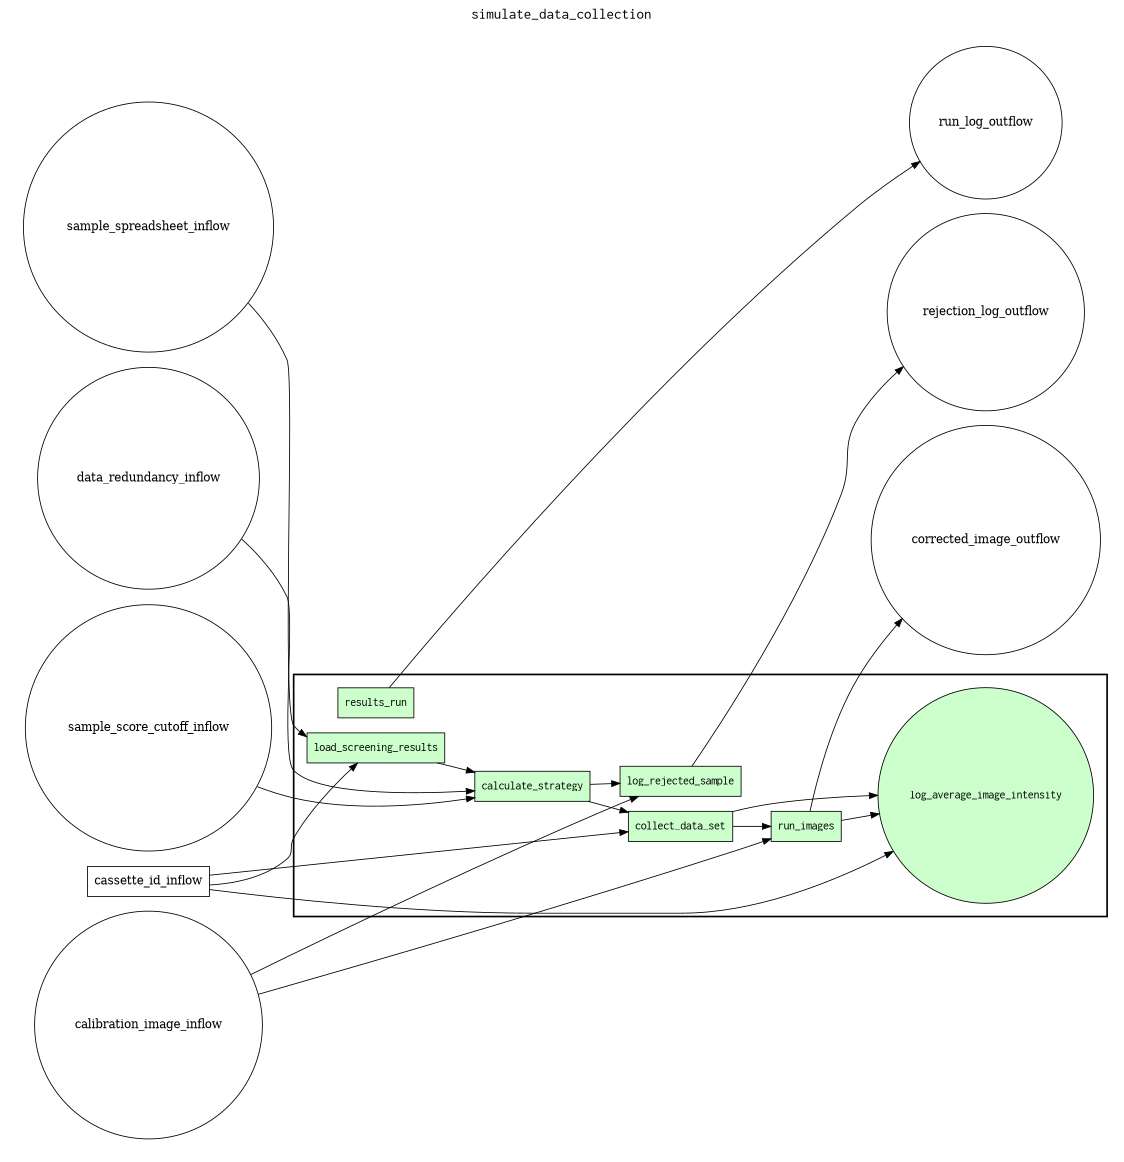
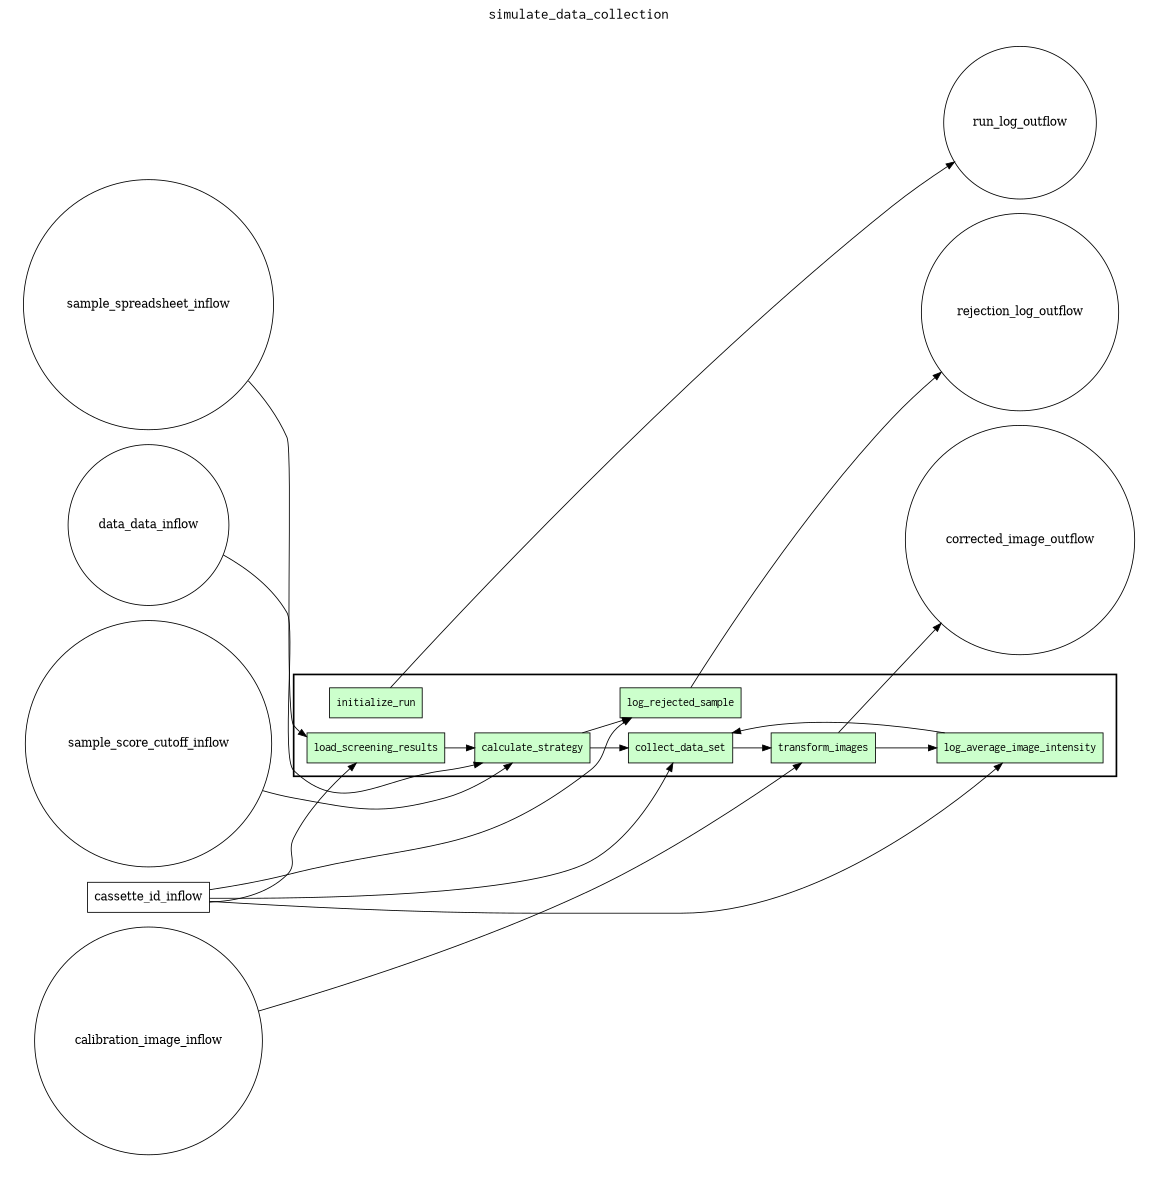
(149, 478) -> (149, 525)
(376, 703) -> (376, 703)
(986, 795) -> (1020, 748)
(801, 800) -> (838, 722)
(806, 826) -> (823, 748)
(439, 884) -> (437, 845)
